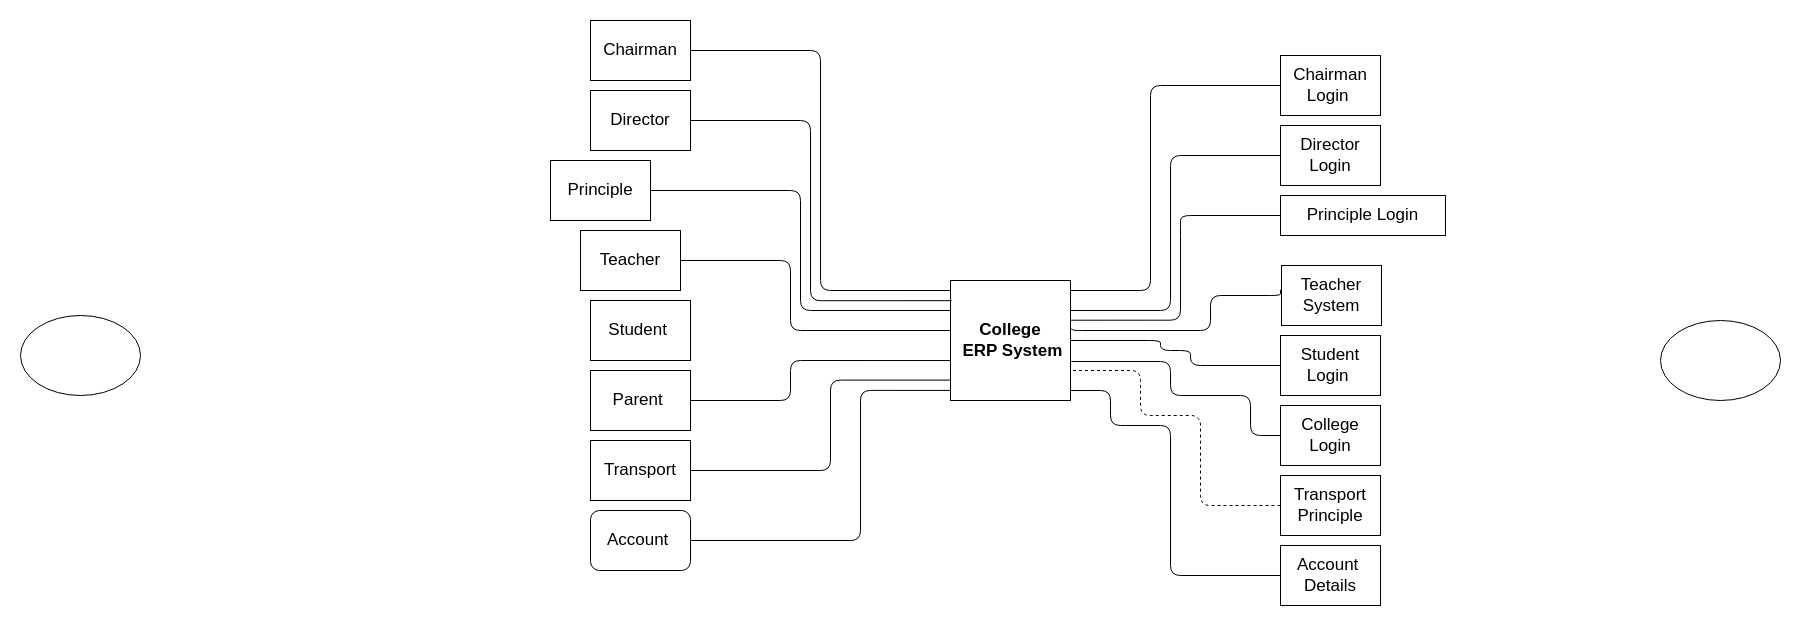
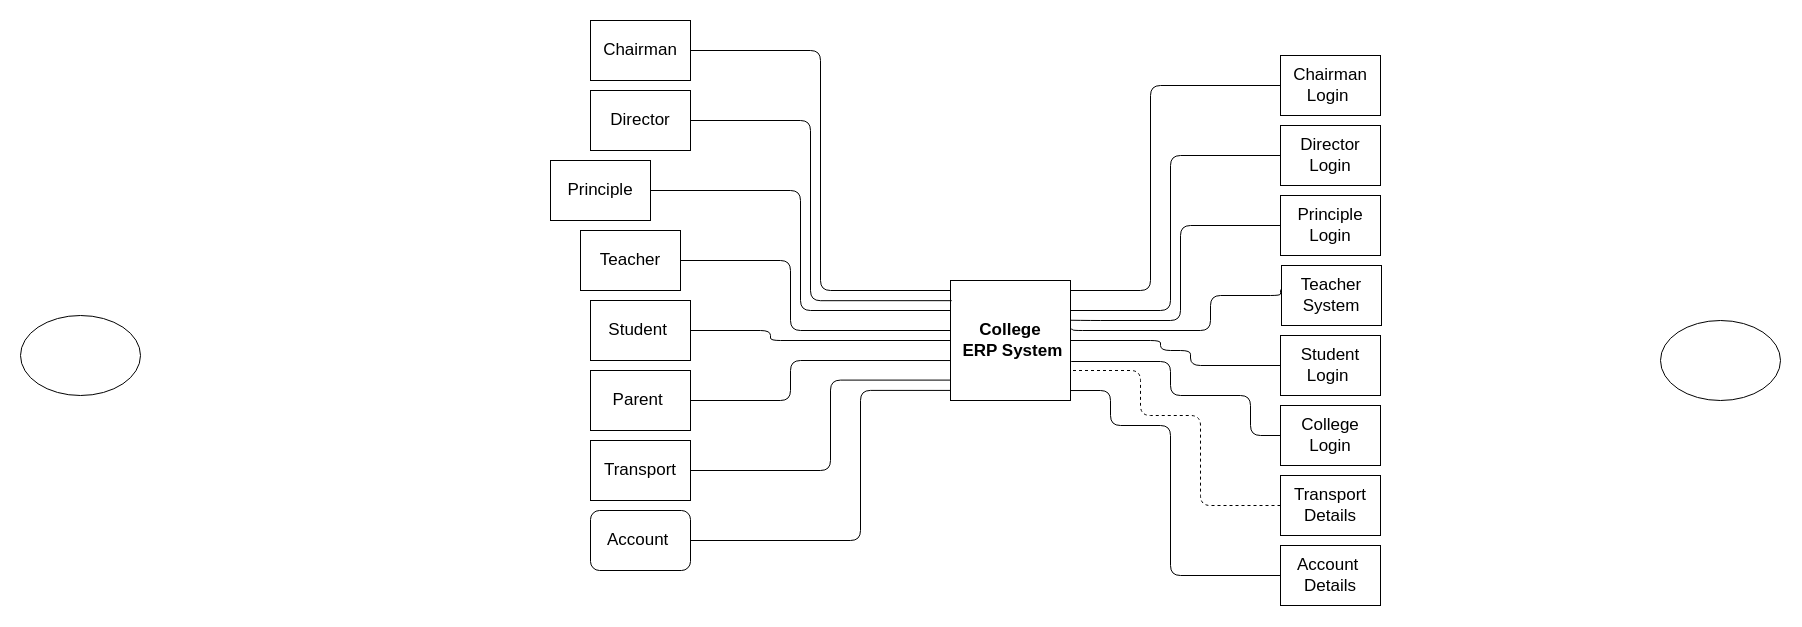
(1363, 216) -> (1331, 226)
none -> (820, 341)
(1331, 506) -> (1331, 506)
